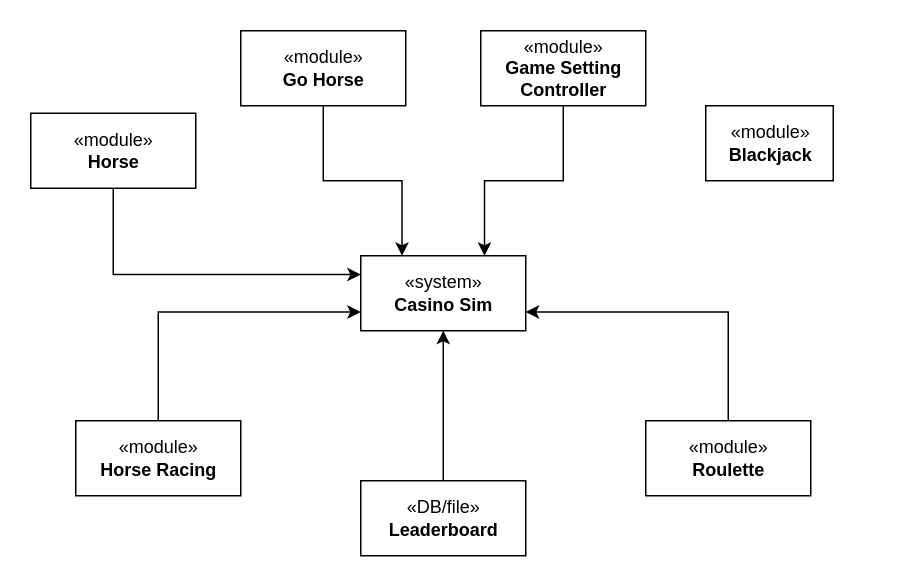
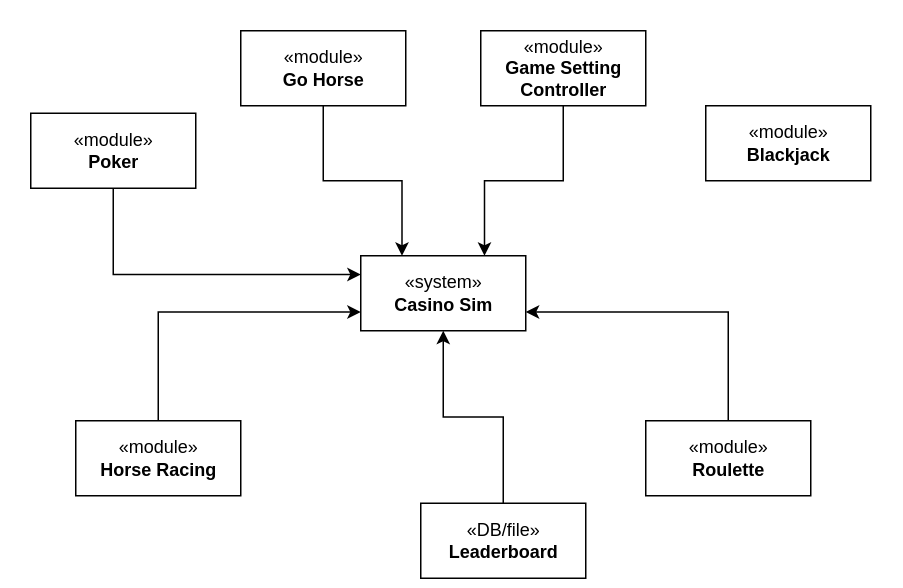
(770, 143) -> (788, 143)
(114, 151) -> (114, 151)
(443, 518) -> (503, 541)
